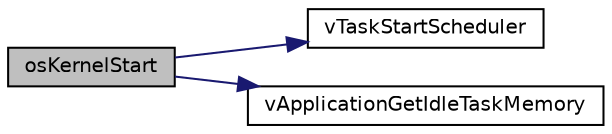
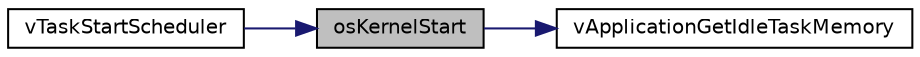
(231, 51) -> (270, 28)
